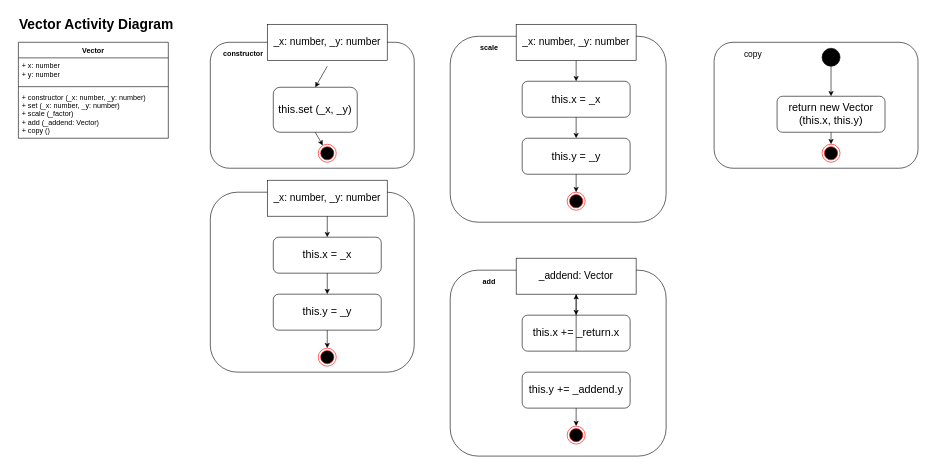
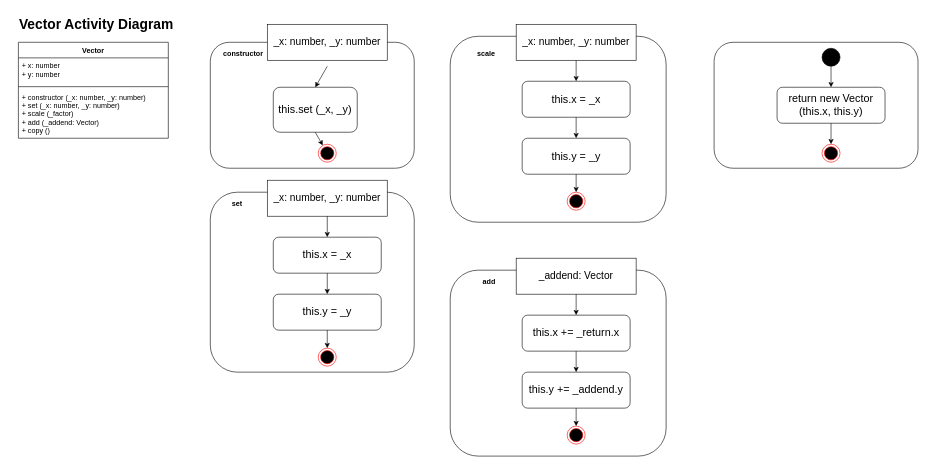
(489, 48) -> (486, 54)
(753, 54) -> none
(831, 114) -> (831, 105)
none -> (237, 204)
(576, 332) -> (576, 366)
